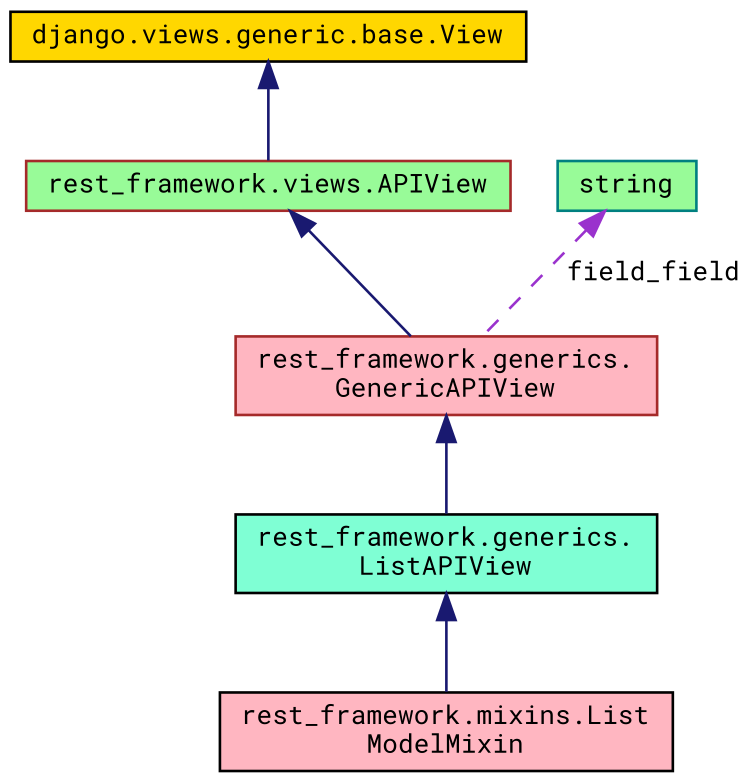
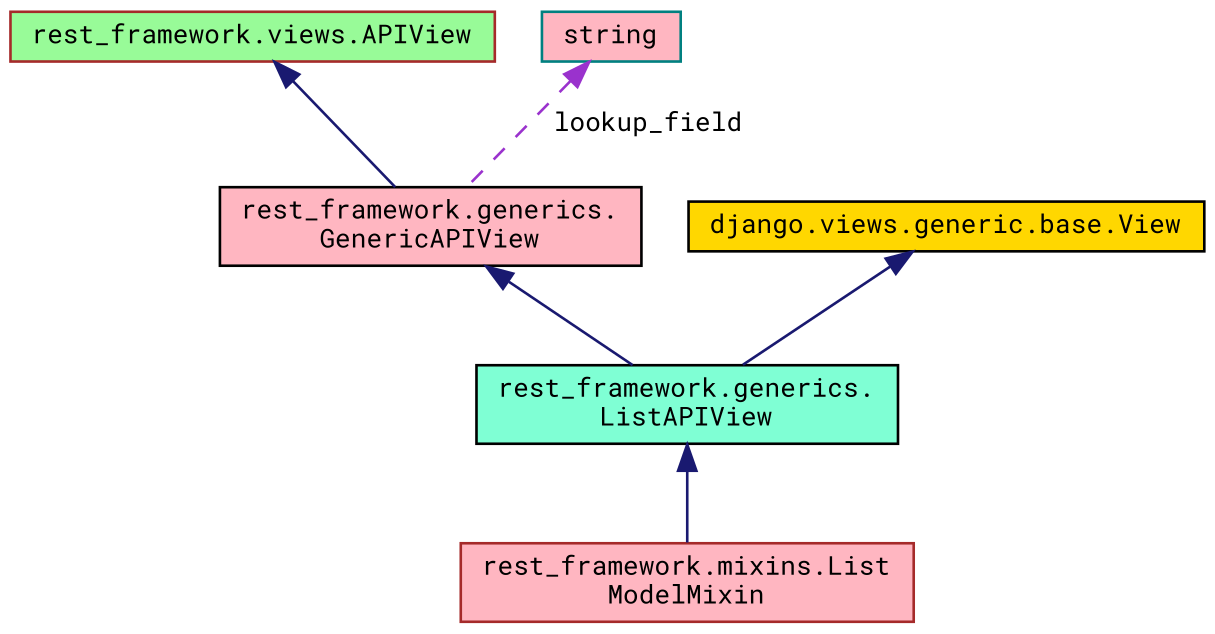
(268, 125) -> (817, 316)
(627, 186) -> (611, 37)
(647, 274) -> (641, 124)
(446, 376) -> (431, 226)
(446, 732) -> (687, 583)
